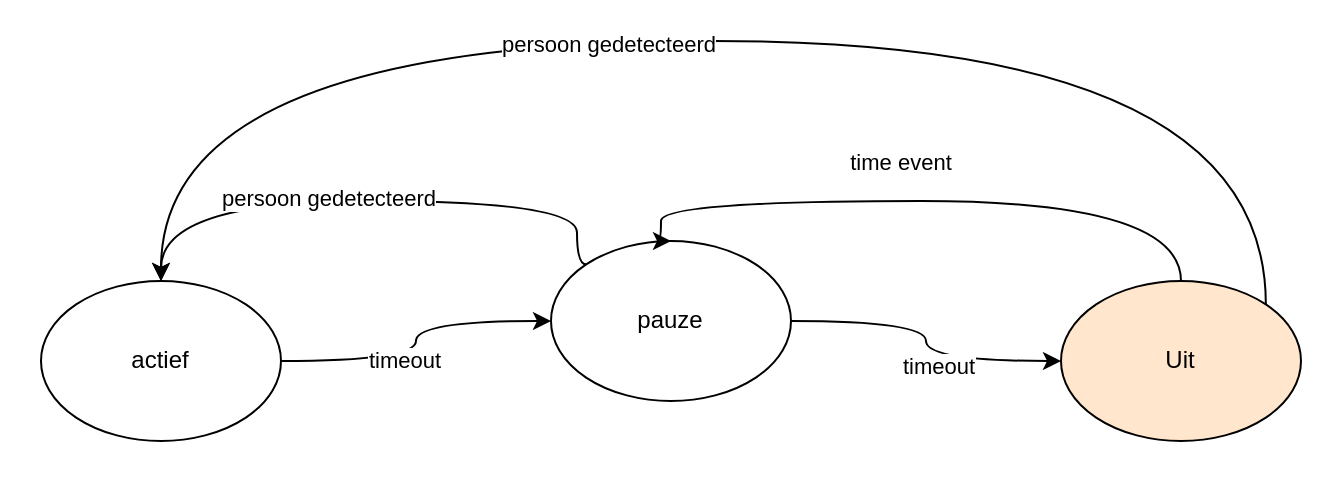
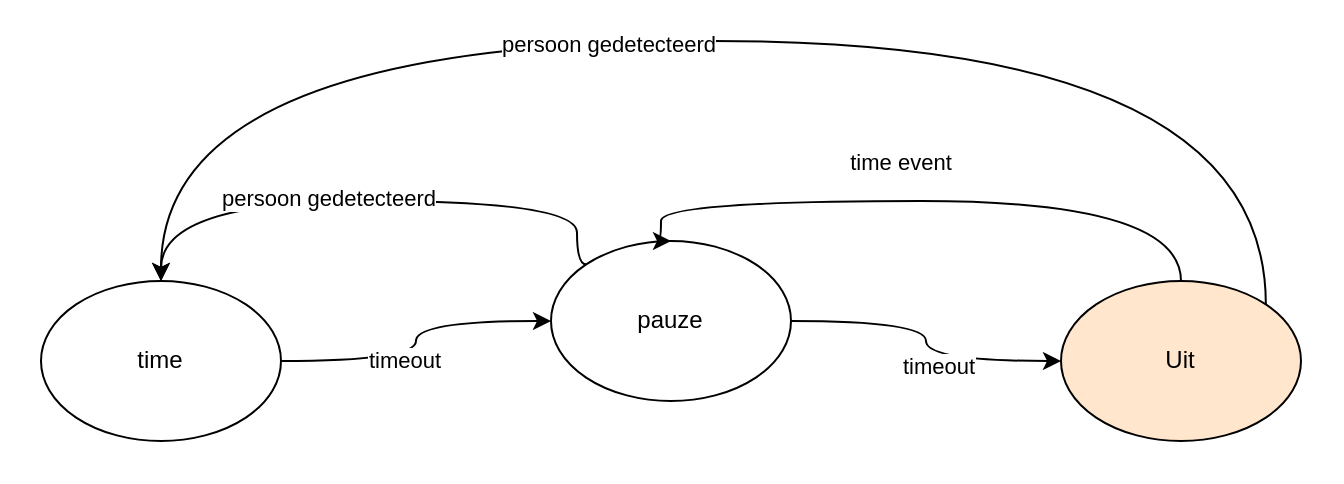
(161, 361) -> (161, 361)
